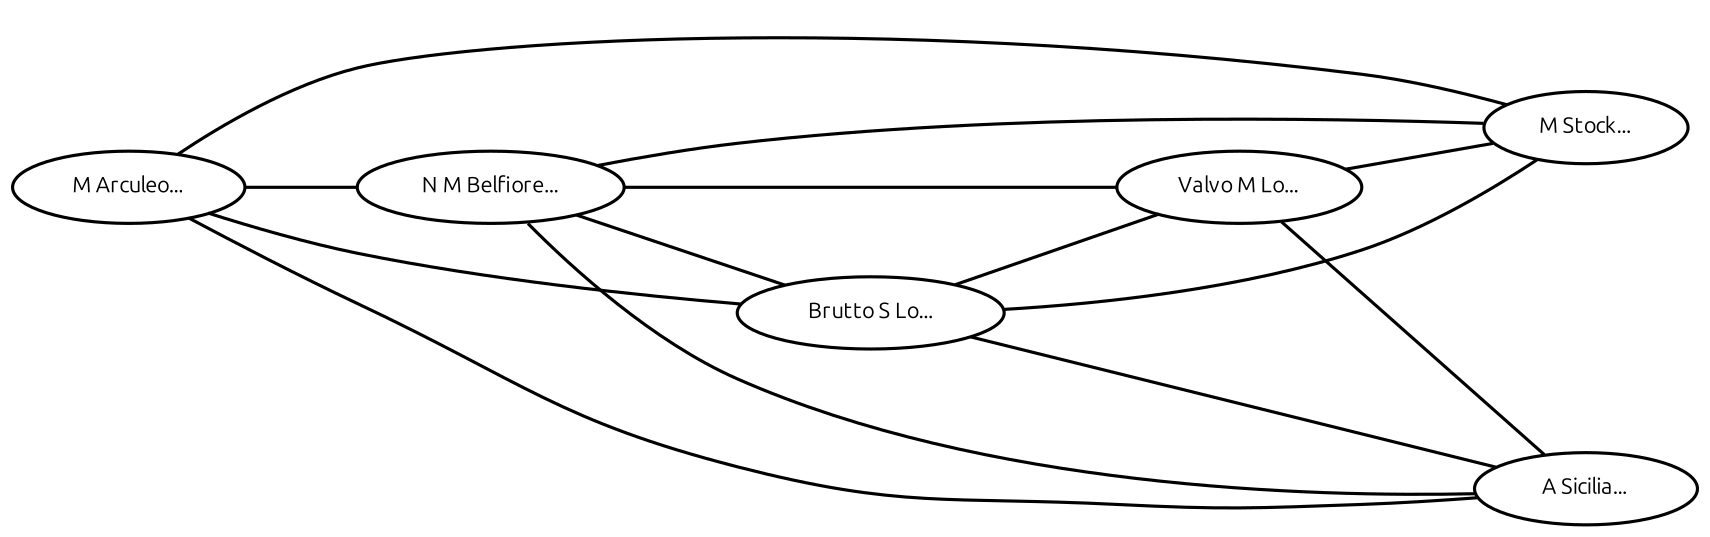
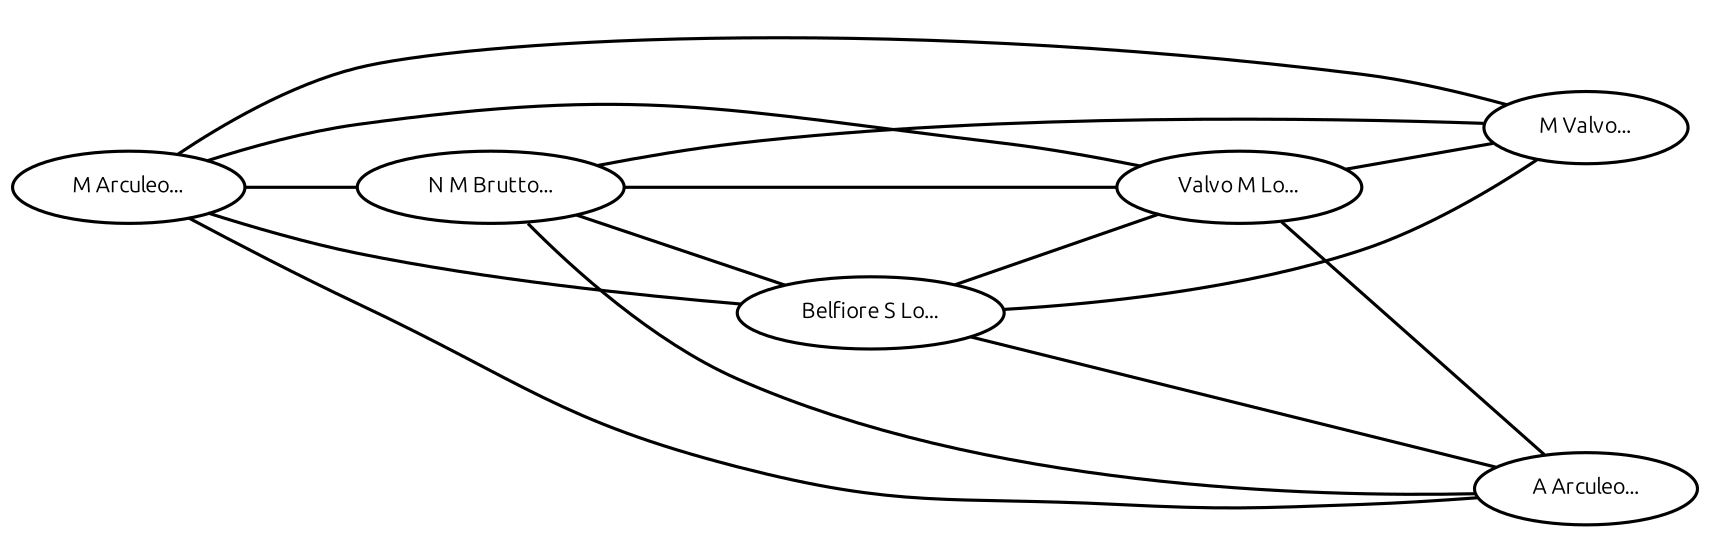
none -> (673, 106)
(1586, 128) -> (1586, 128)
(491, 187) -> (491, 187)
(871, 313) -> (871, 313)
(1586, 489) -> (1586, 489)
